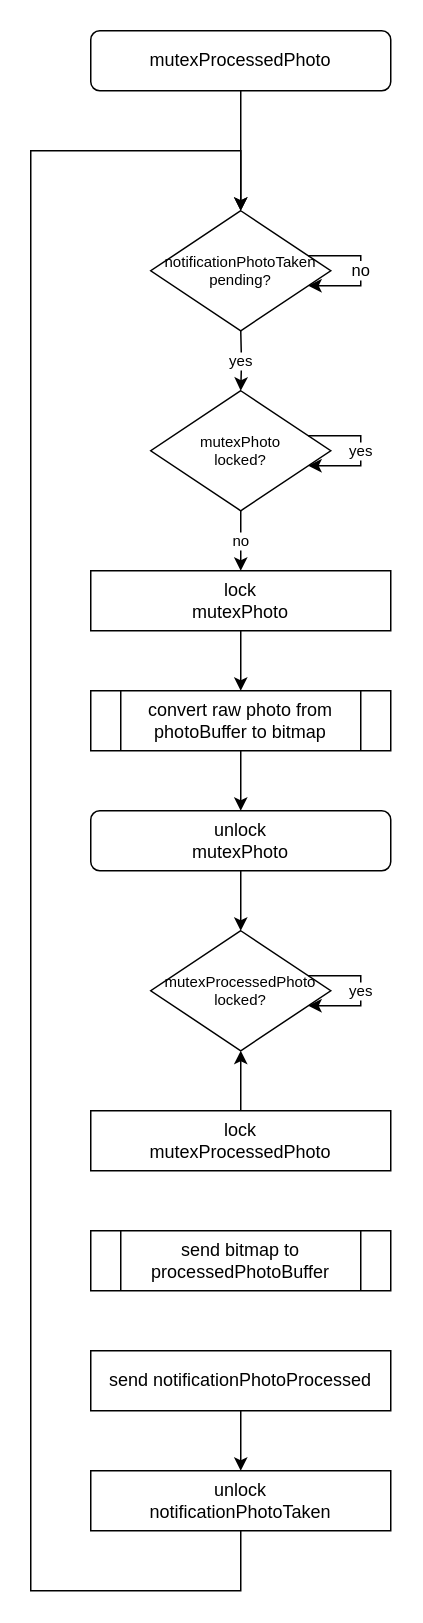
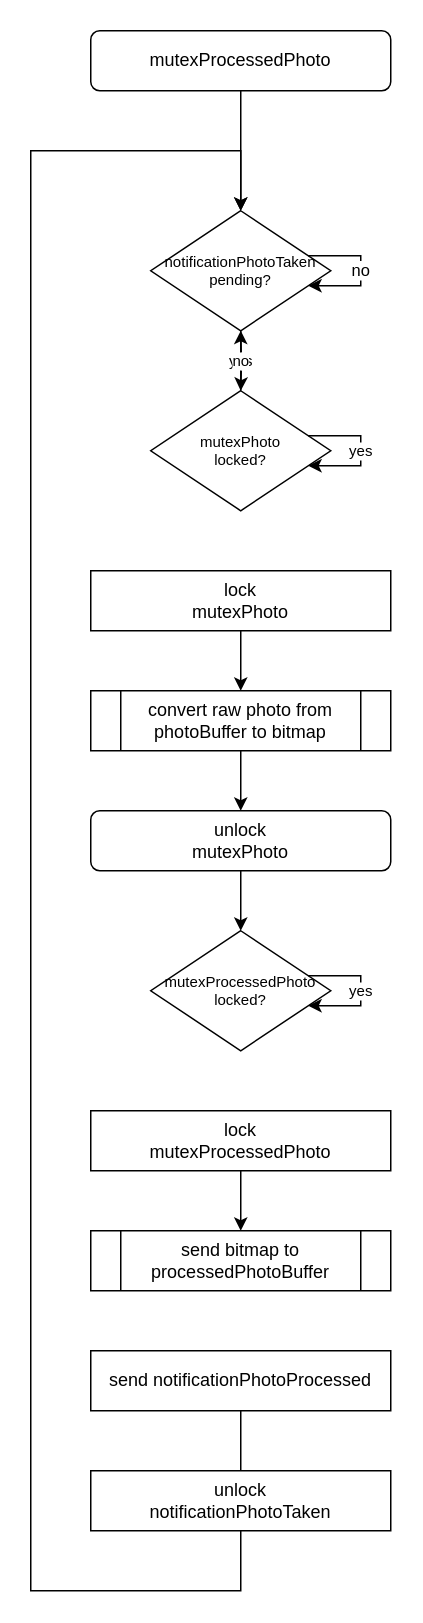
(241, 536) -> (241, 389)
(241, 1086) -> (241, 1196)
(241, 1459) -> (241, 1463)
